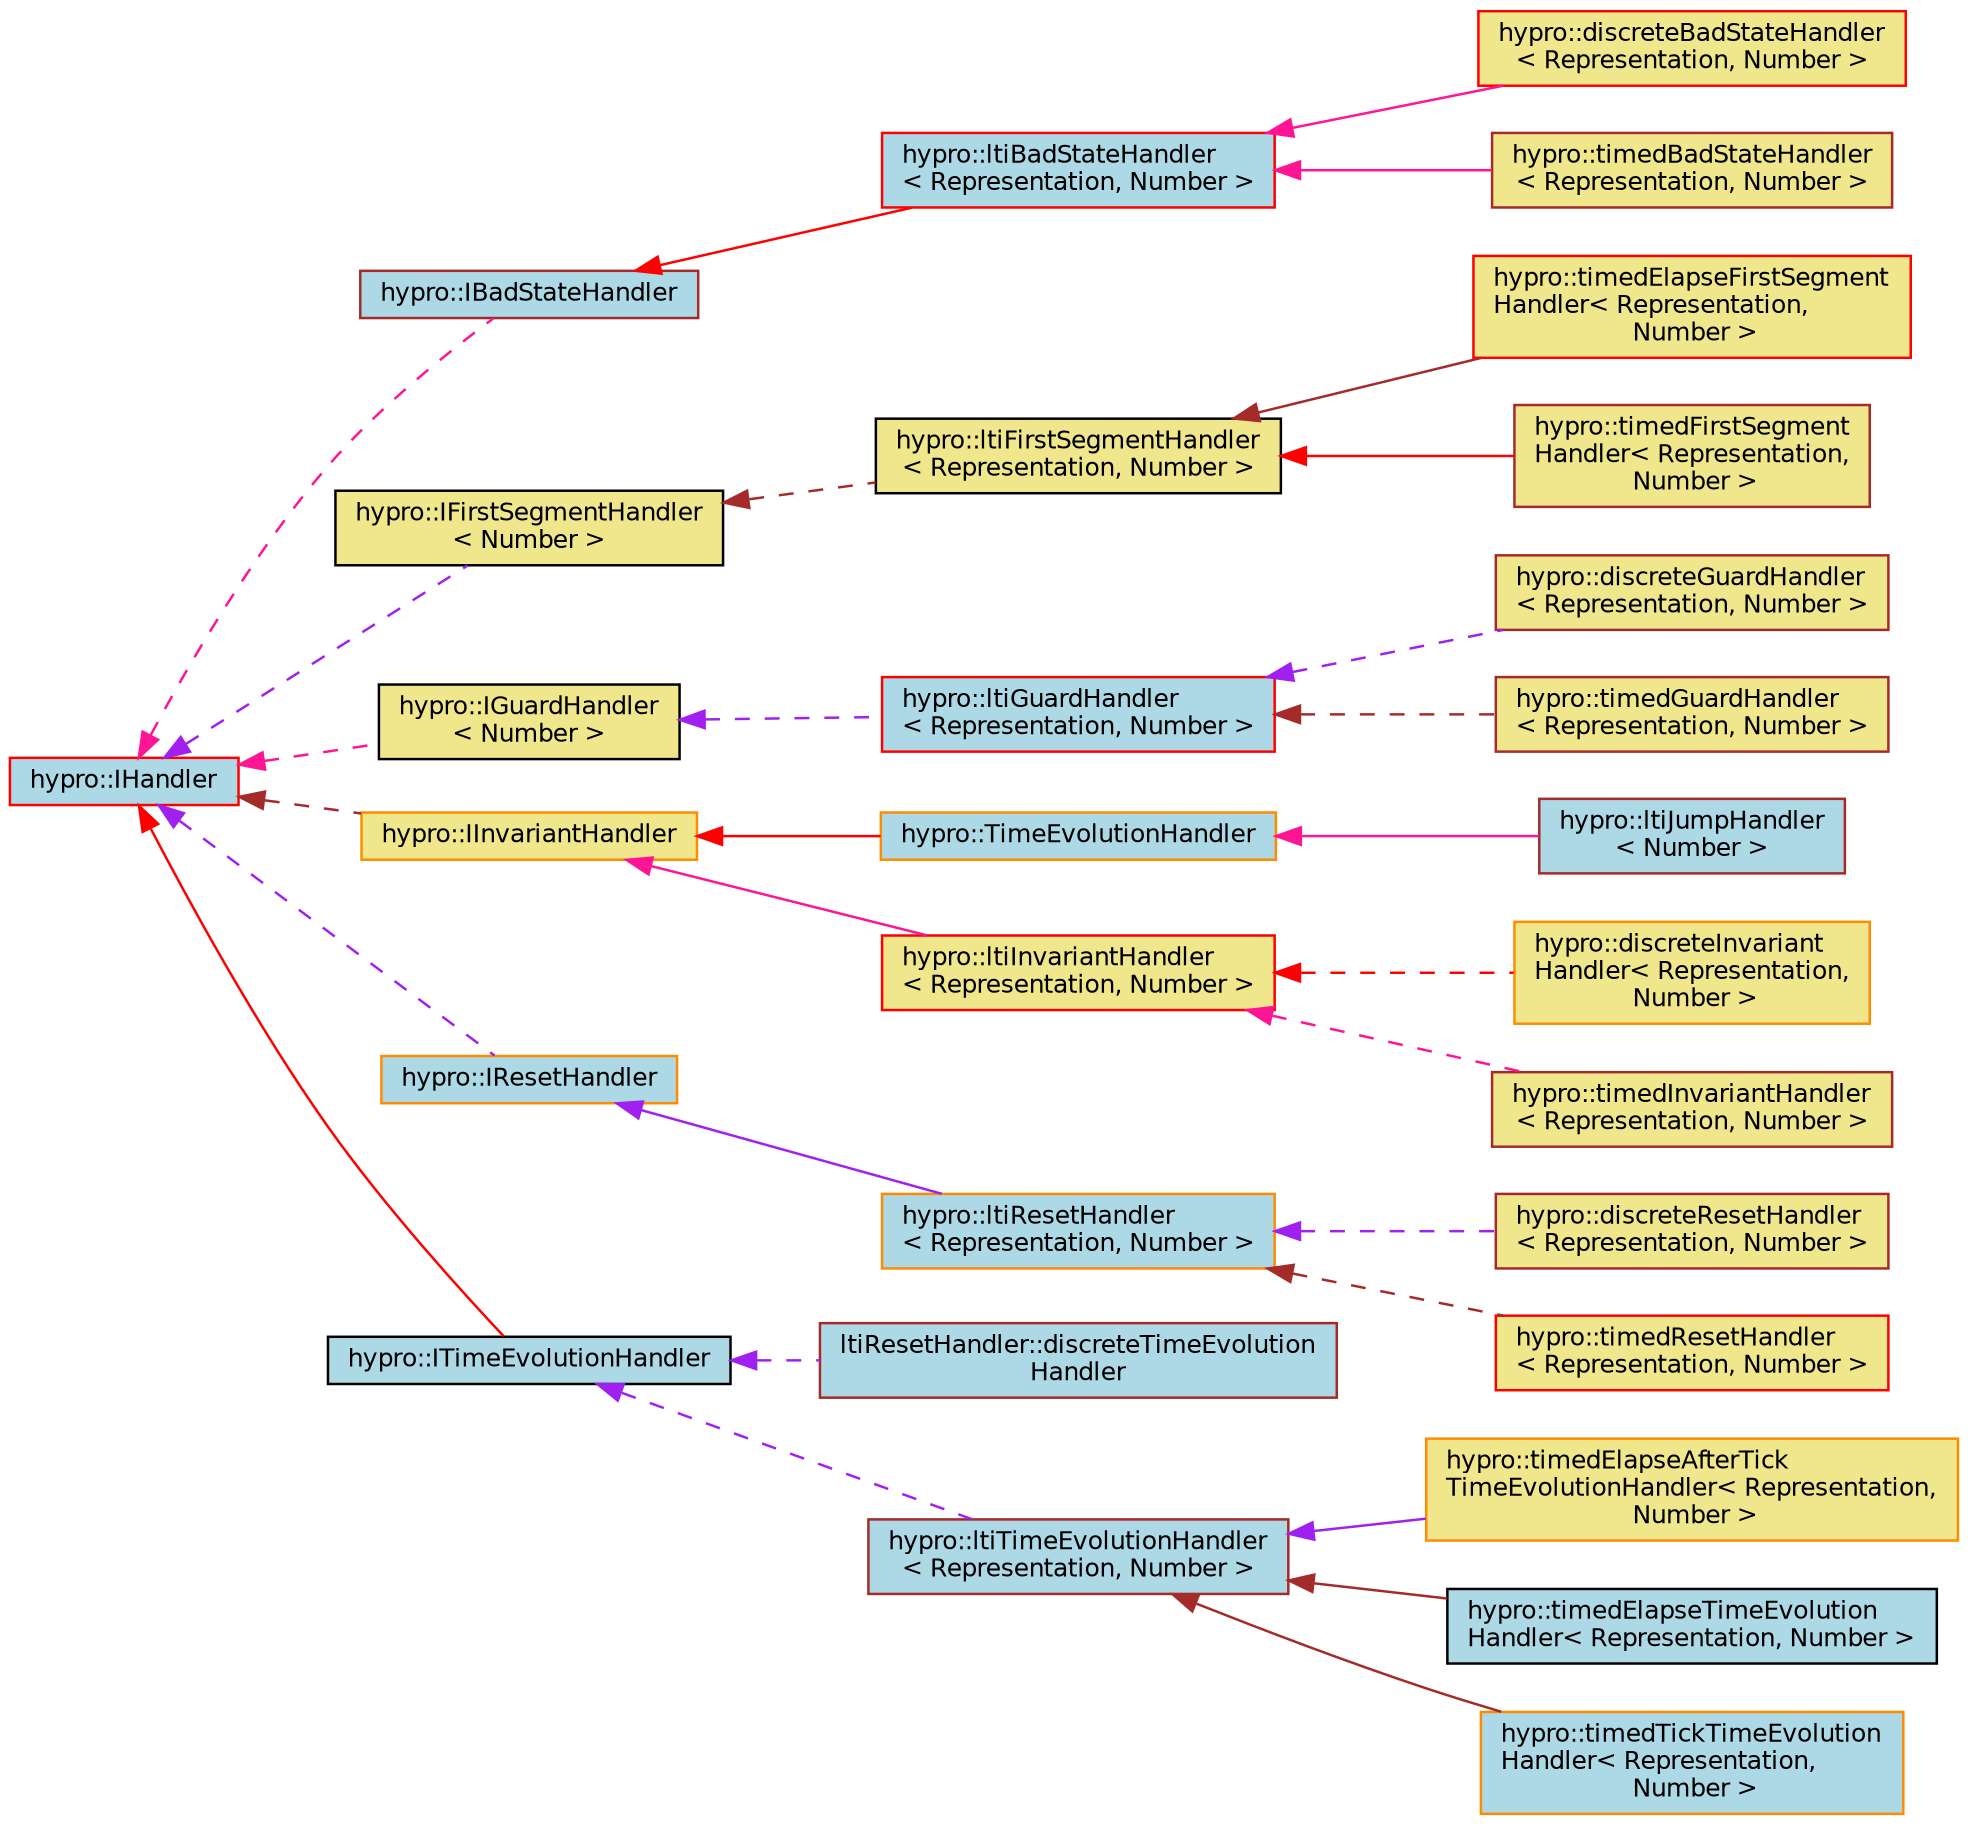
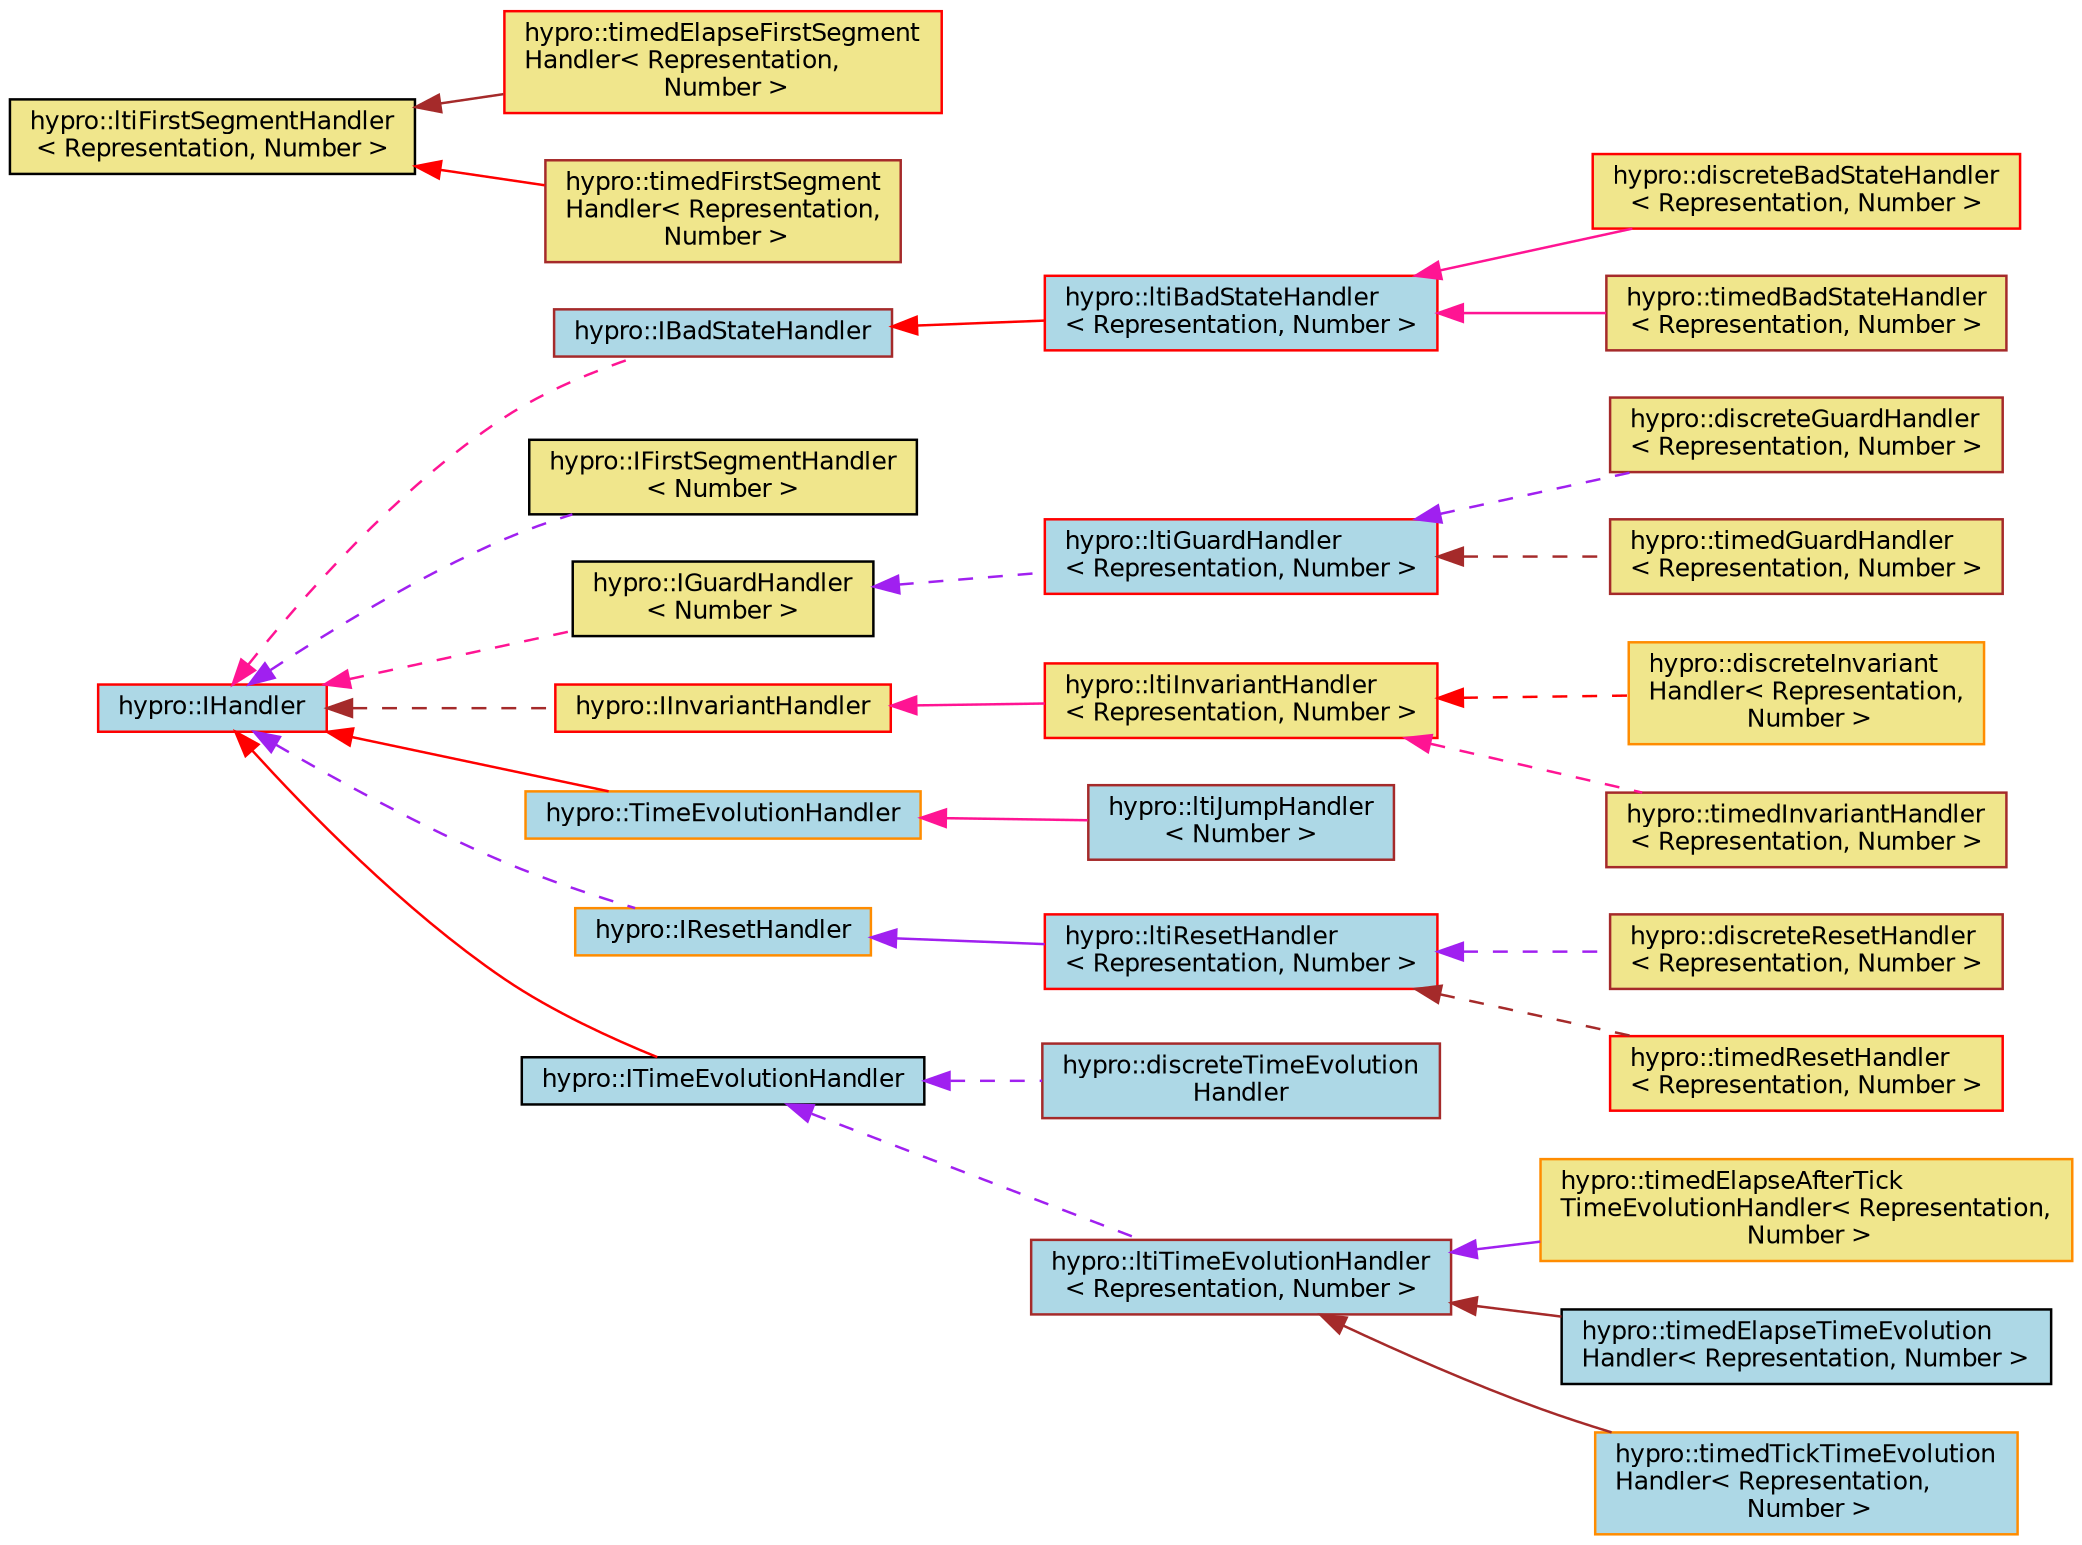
(812, 491) -> none
(529, 836) -> (723, 708)
(802, 836) -> (480, 764)
(1078, 1231) -> (1241, 952)
(1078, 1360) -> (1241, 1081)
